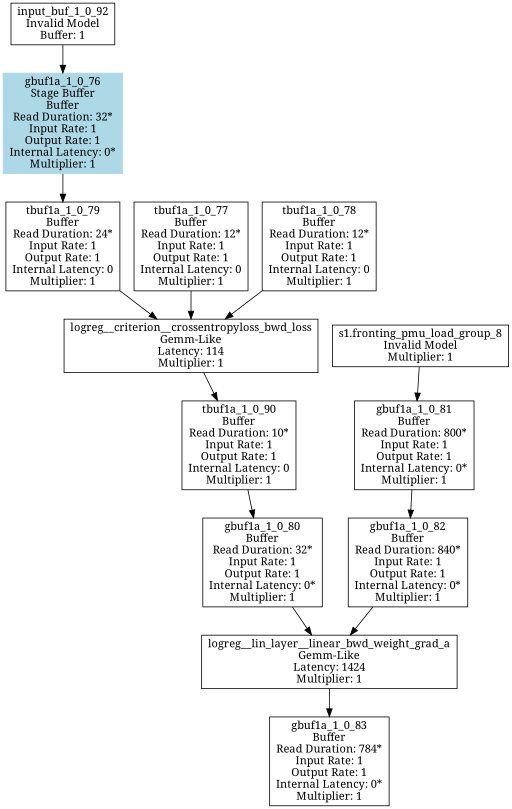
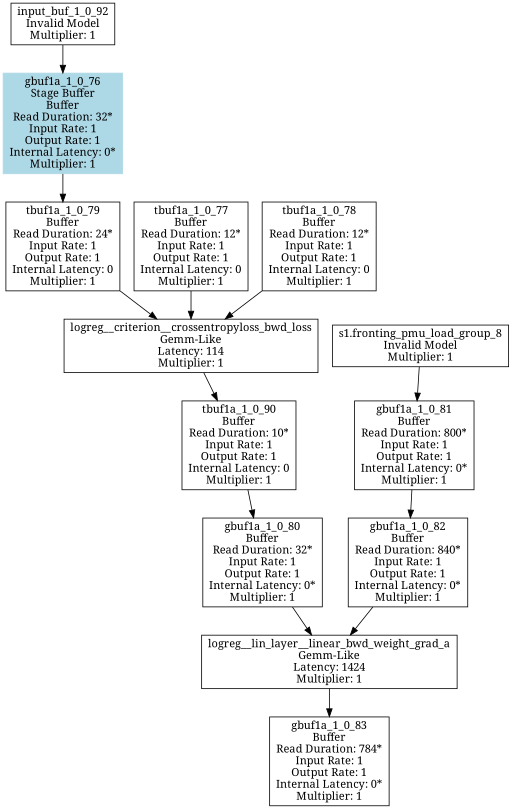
(63, 24) -> (63, 24)
